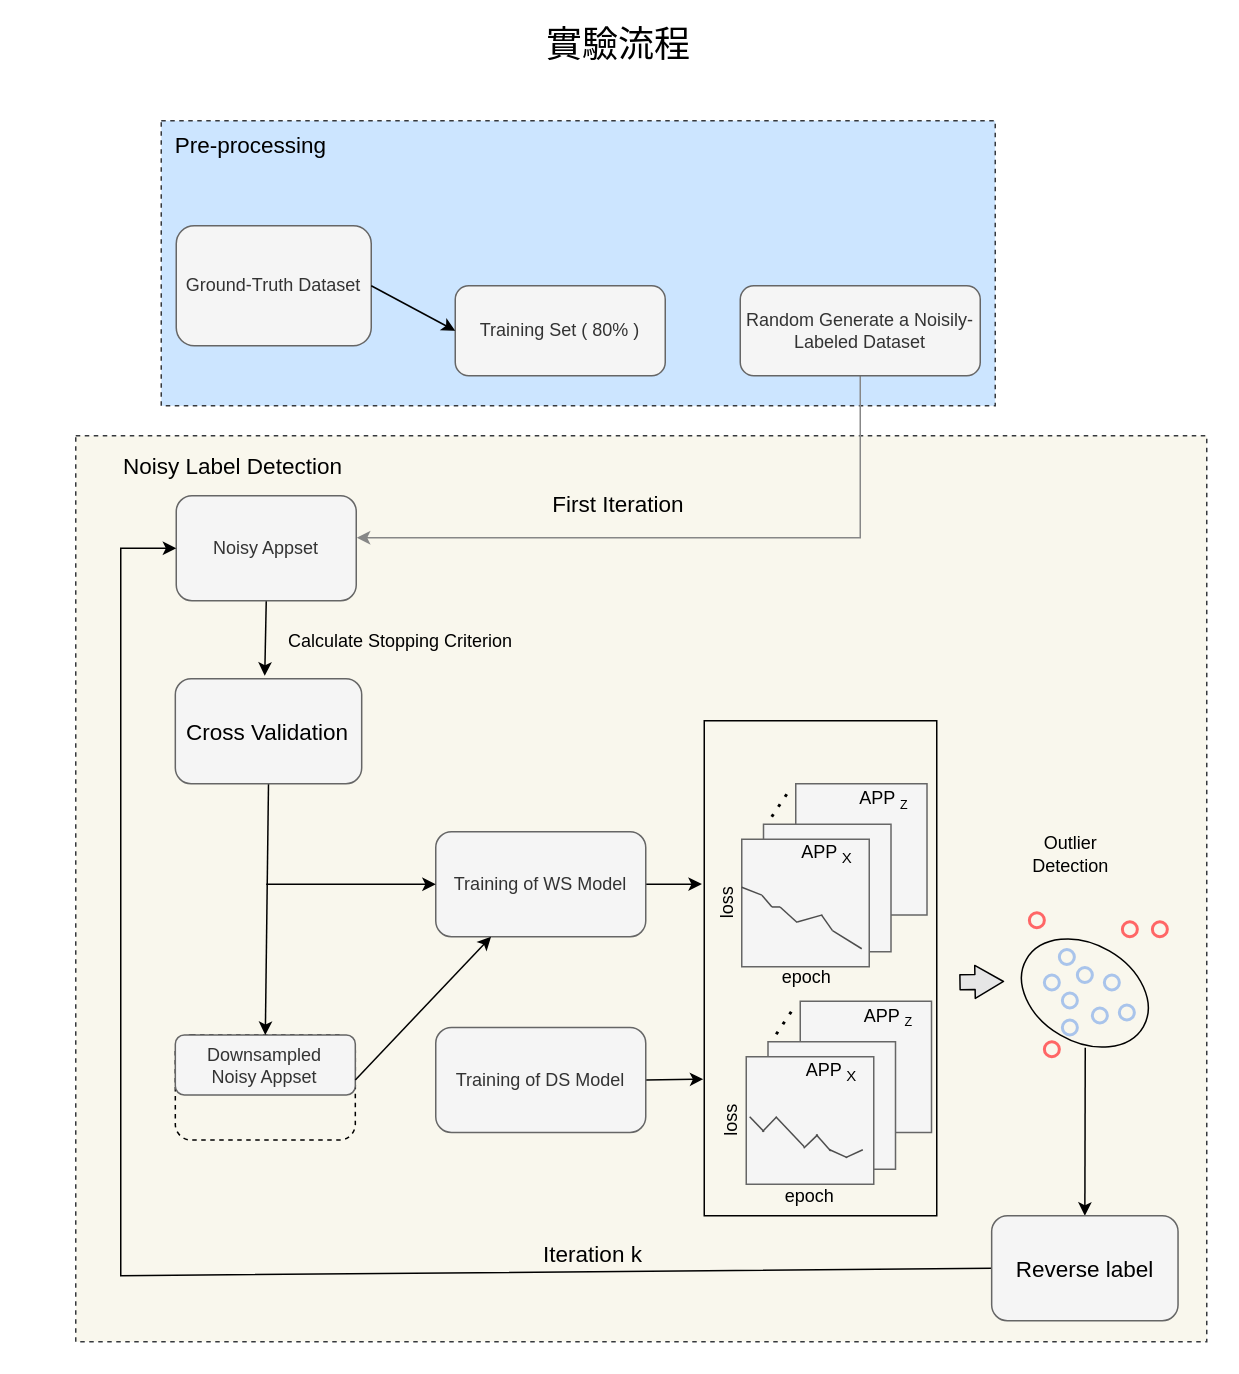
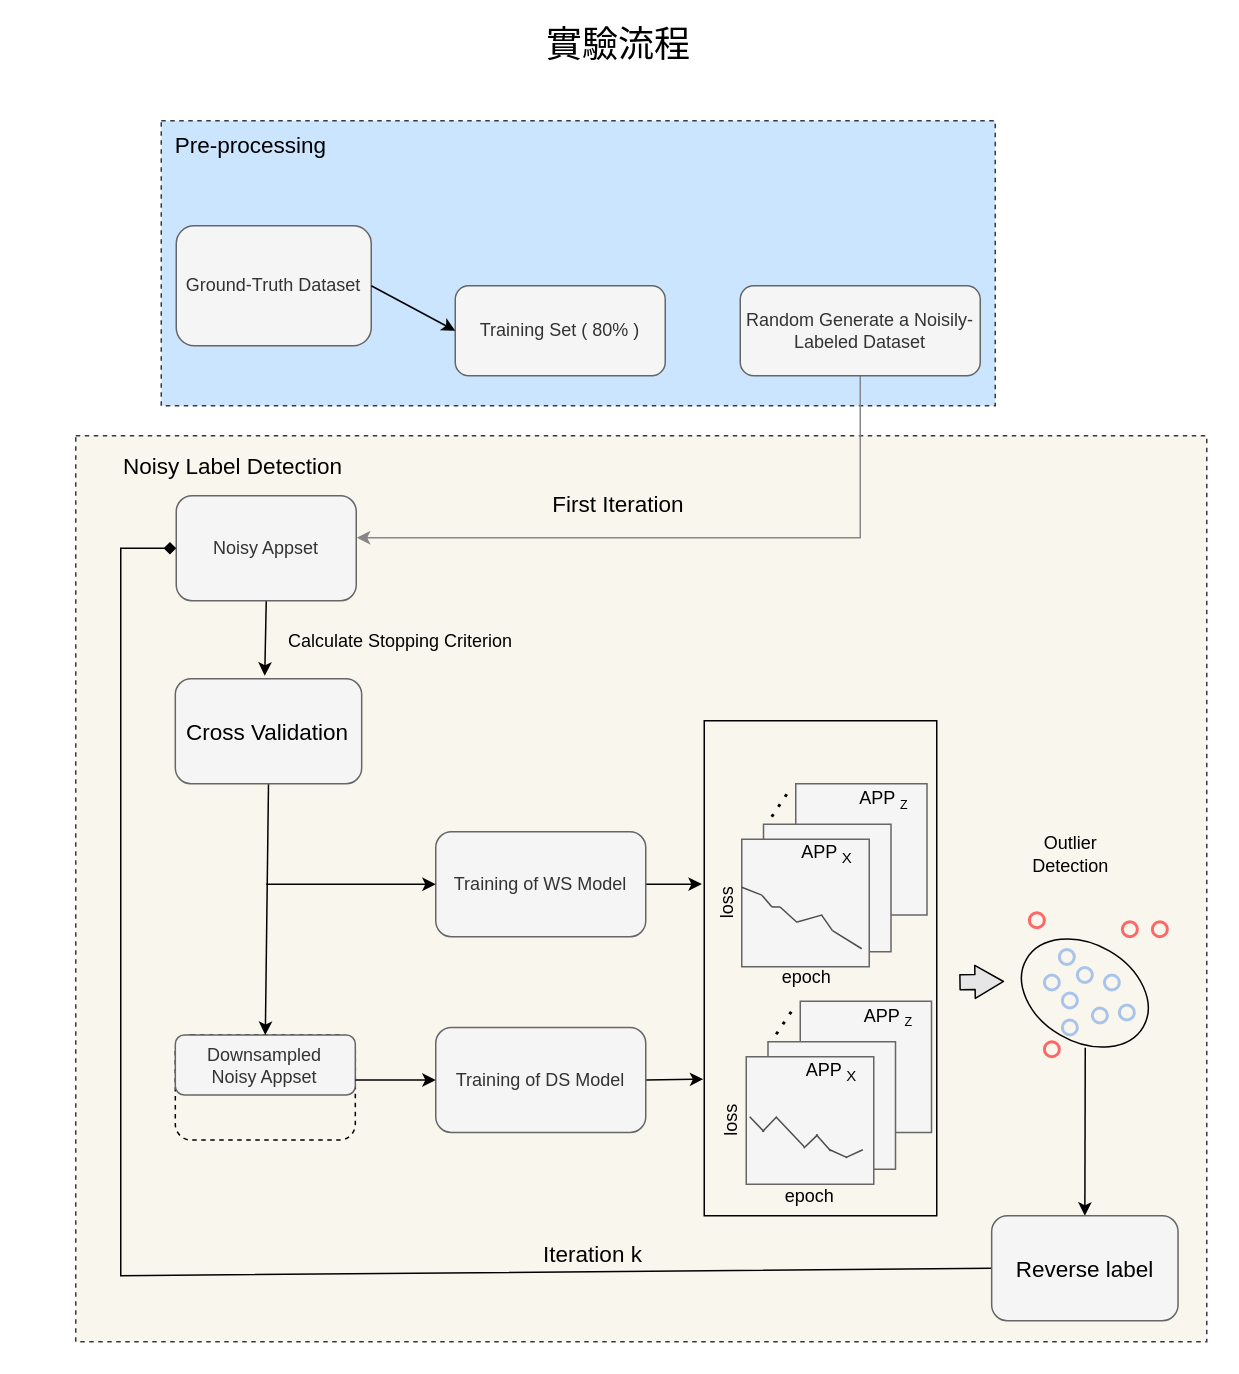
(165, 548) -> (164, 548)
(420, 1012) -> (391, 1080)
